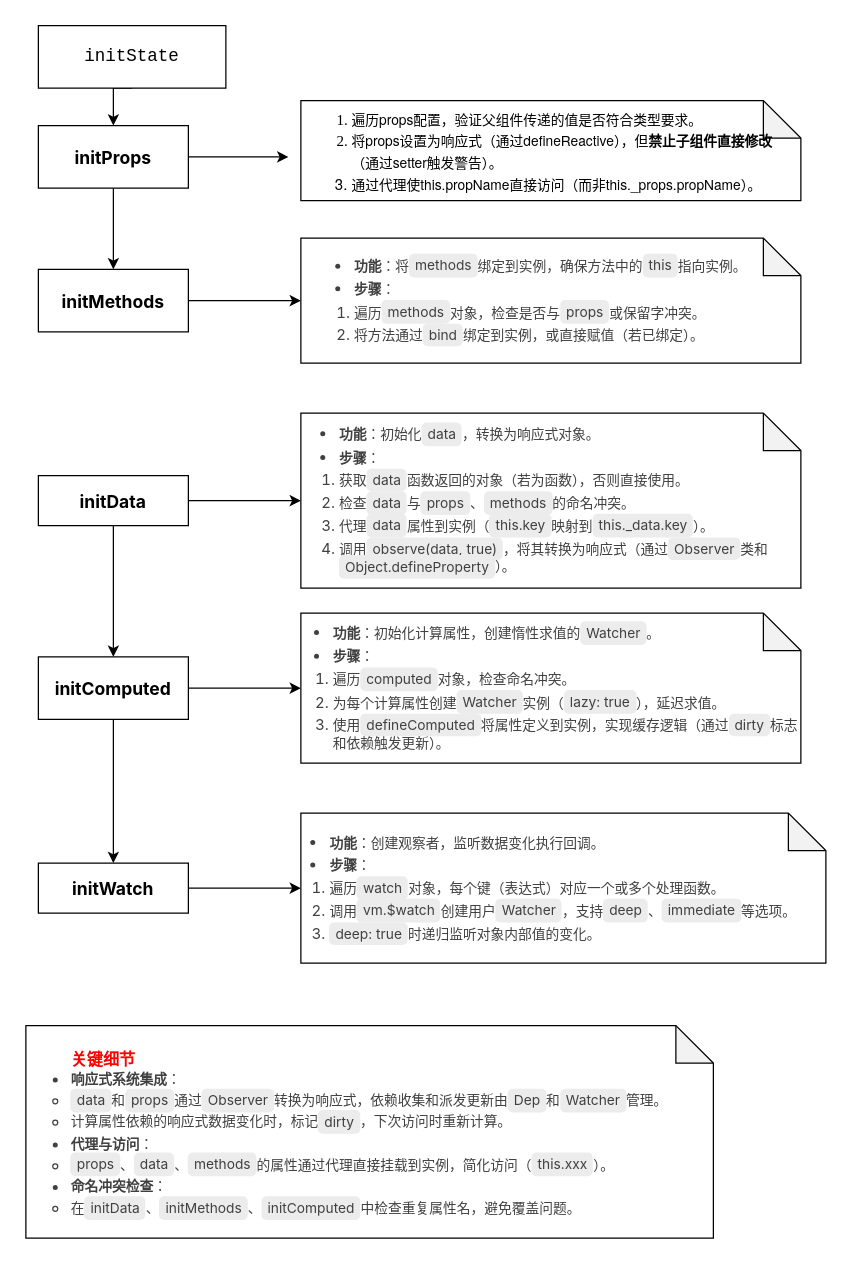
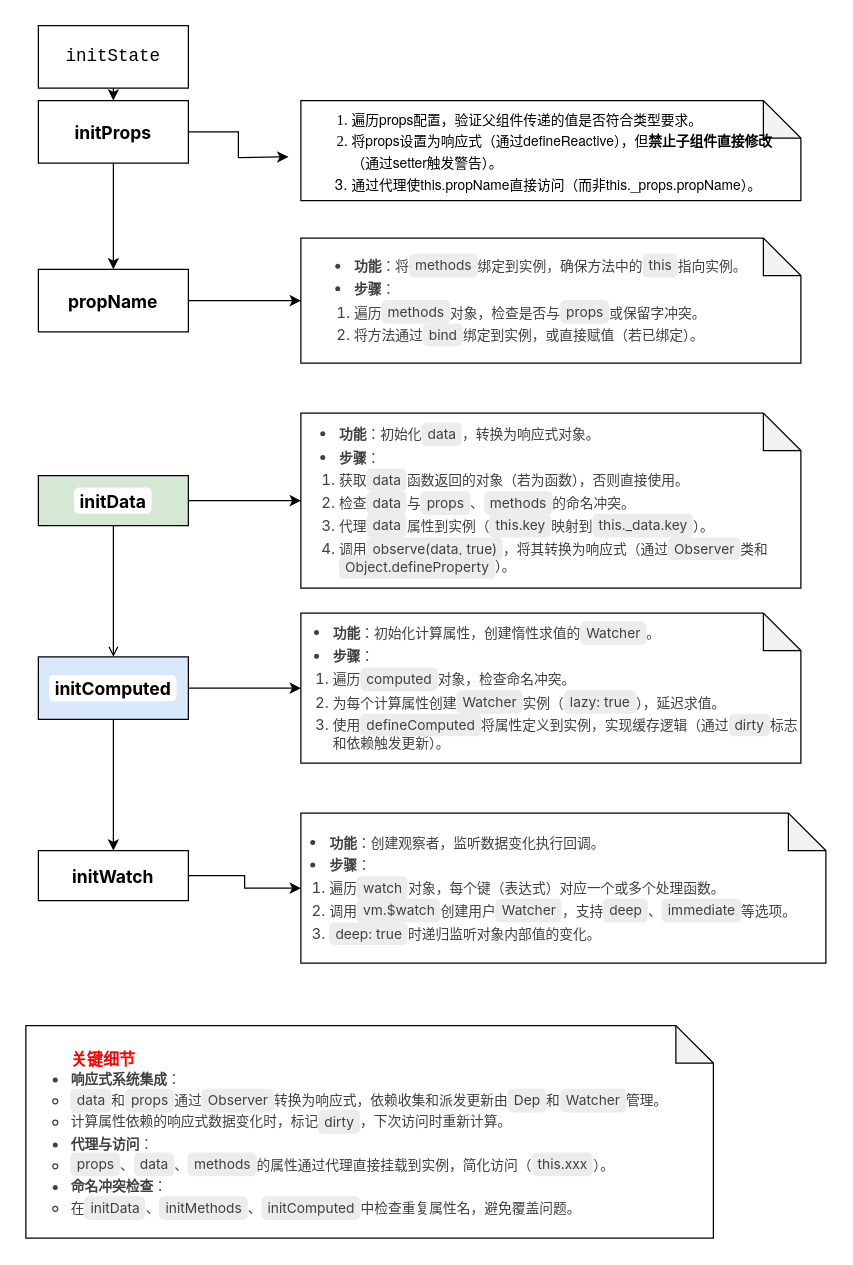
(132, 57) -> (113, 57)
(113, 157) -> (113, 132)
(113, 301) -> (113, 301)
(113, 501) -> (113, 501)
(113, 647) -> (113, 649)
(113, 688) -> (113, 688)
(113, 888) -> (113, 876)
